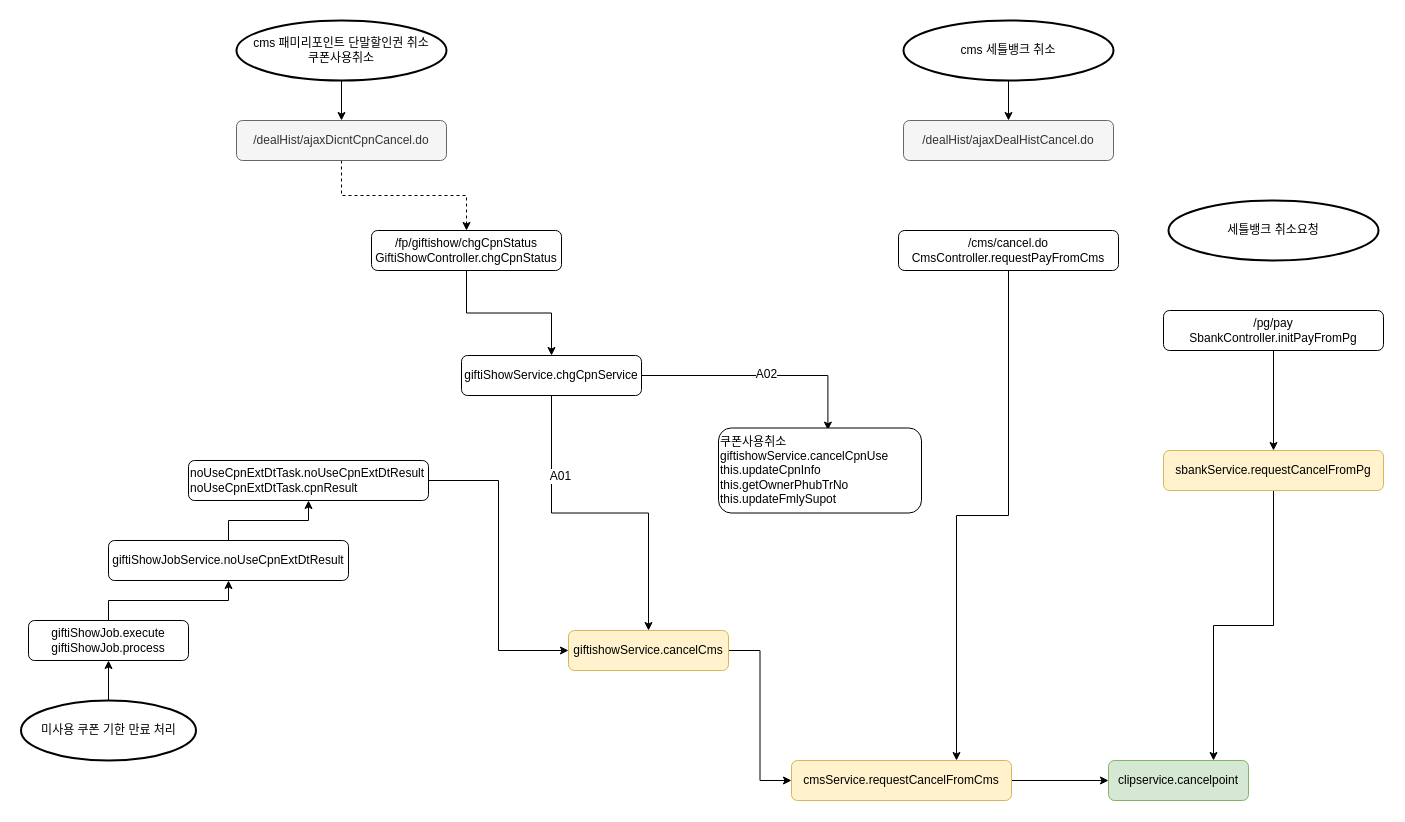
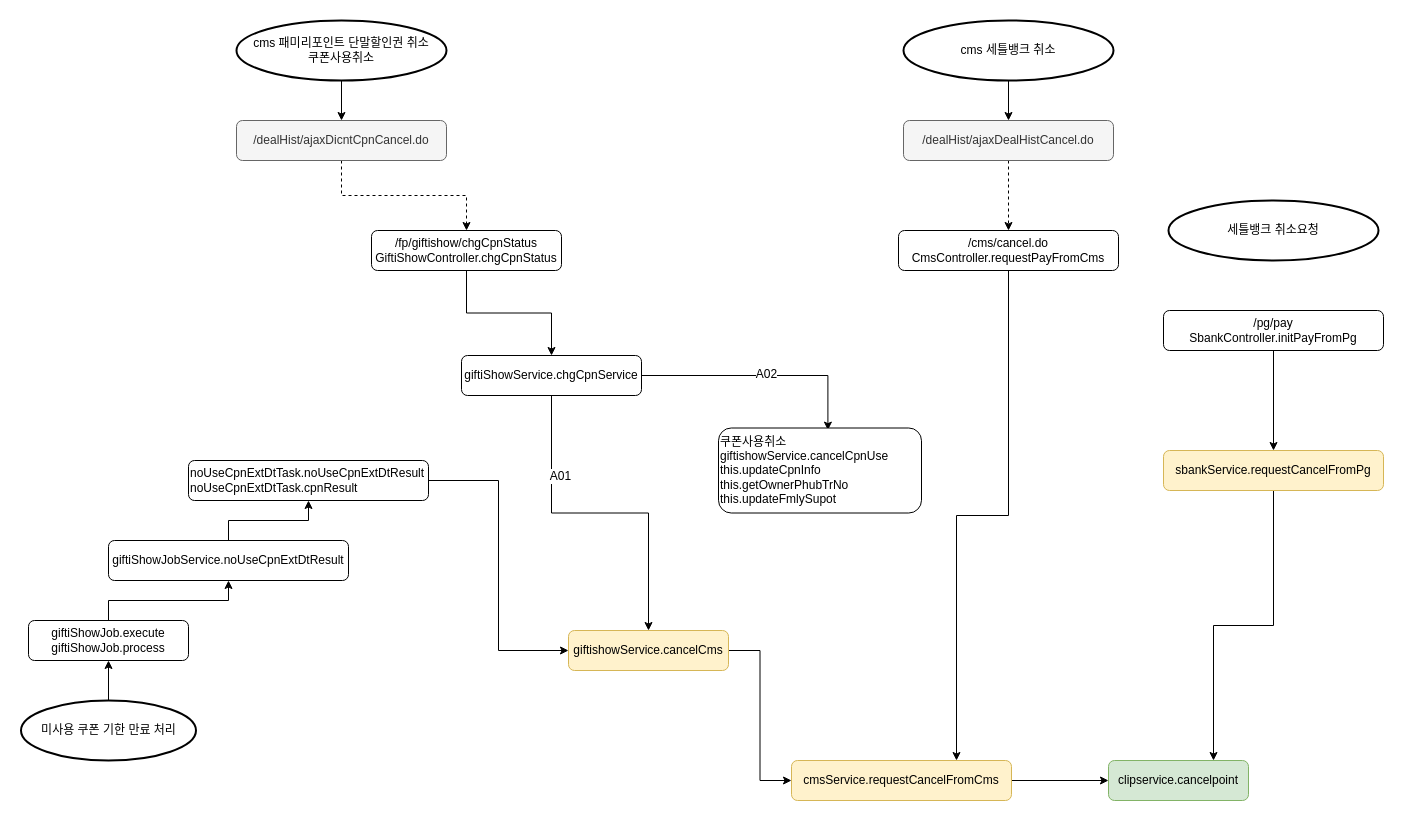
none -> (1009, 192)
